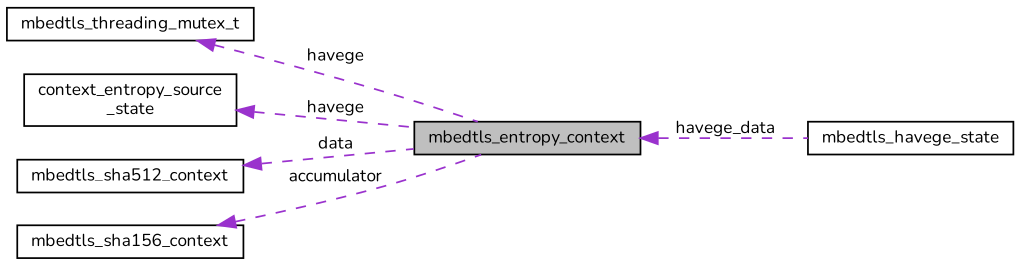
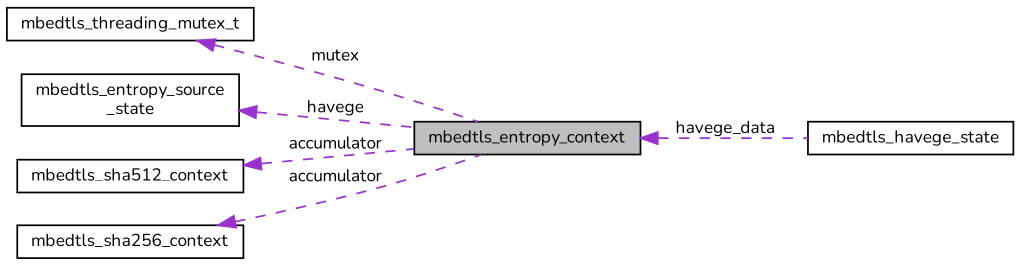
(334, 56) -> (334, 56)
(130, 100) -> (130, 100)
(334, 144) -> (334, 144)
(130, 242) -> (130, 242)
